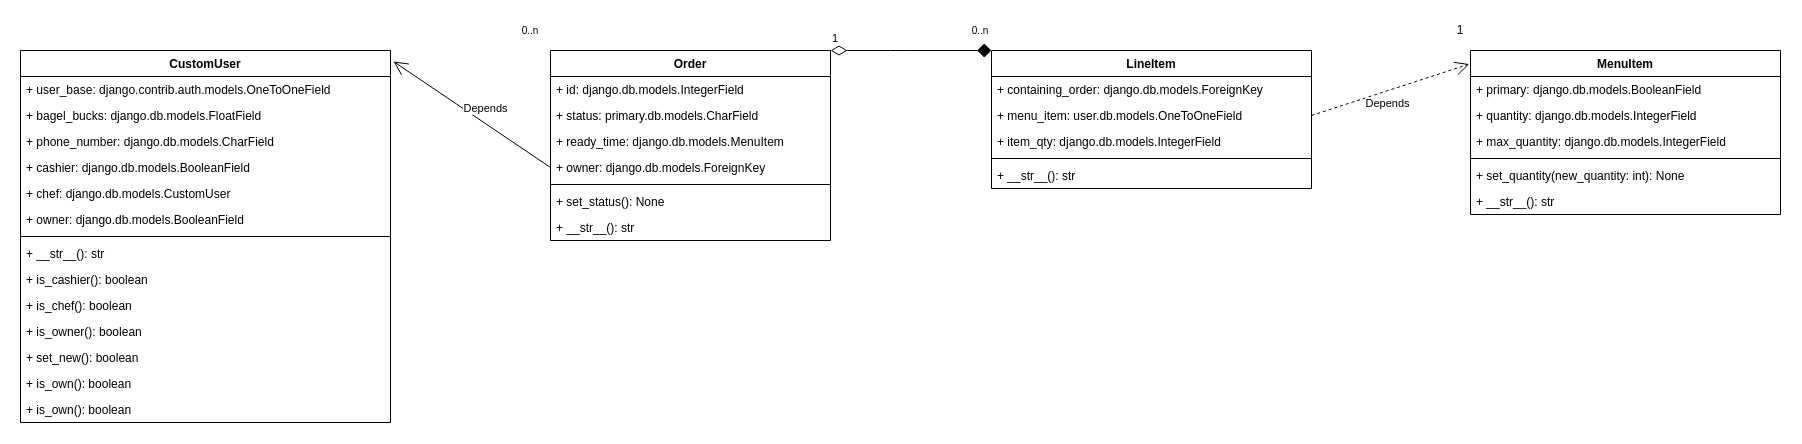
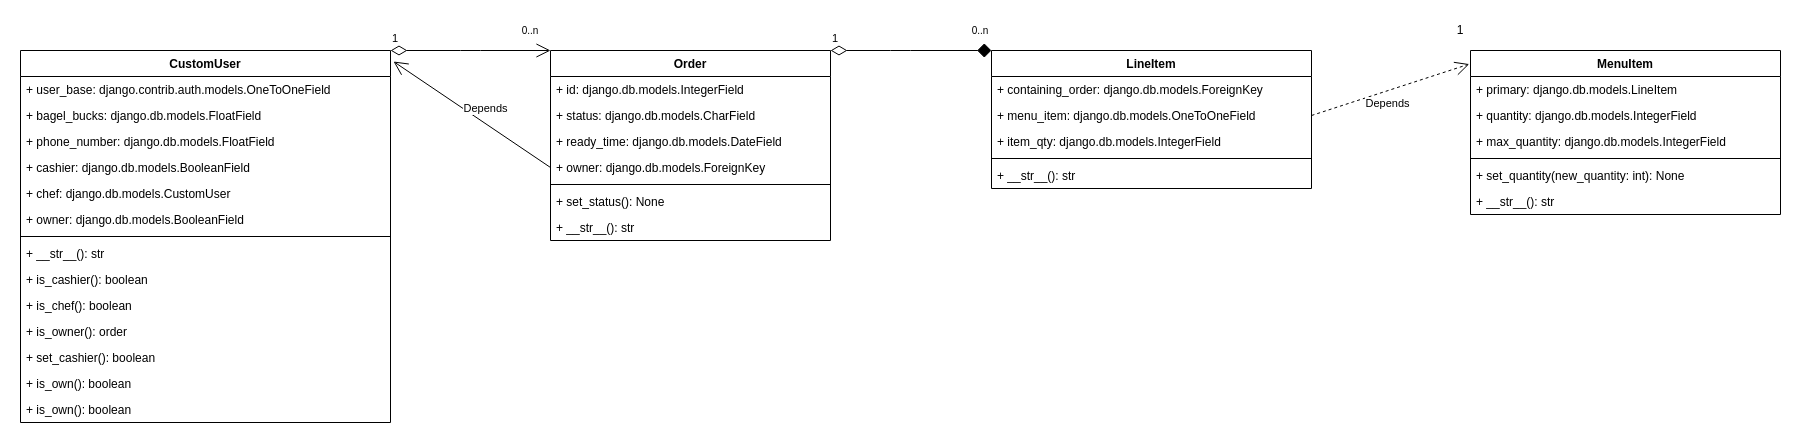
none -> (477, 51)
(1593, 90) -> (1583, 90)
(665, 116) -> (663, 116)
(1119, 116) -> (1126, 116)
(153, 142) -> (155, 142)
(675, 142) -> (675, 142)
(89, 332) -> (84, 332)
(87, 358) -> (99, 358)
